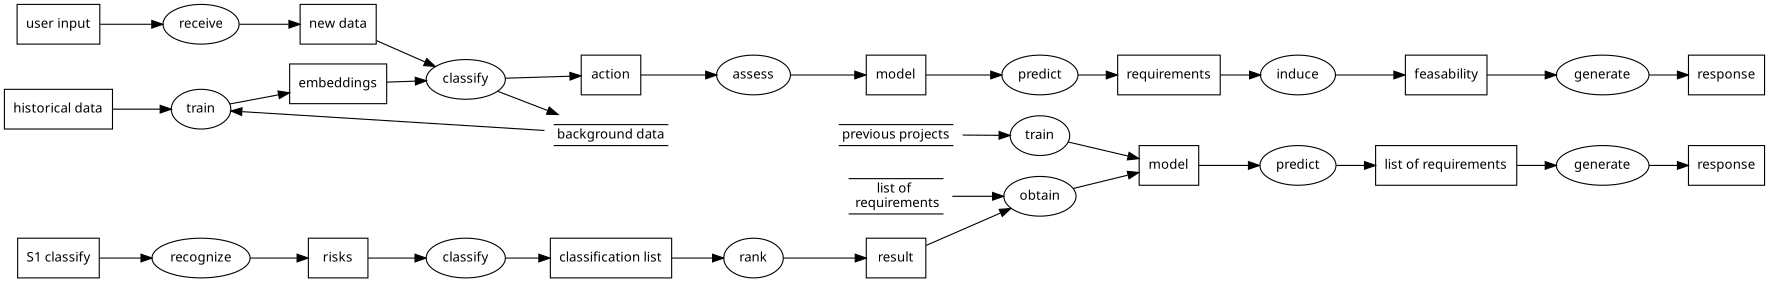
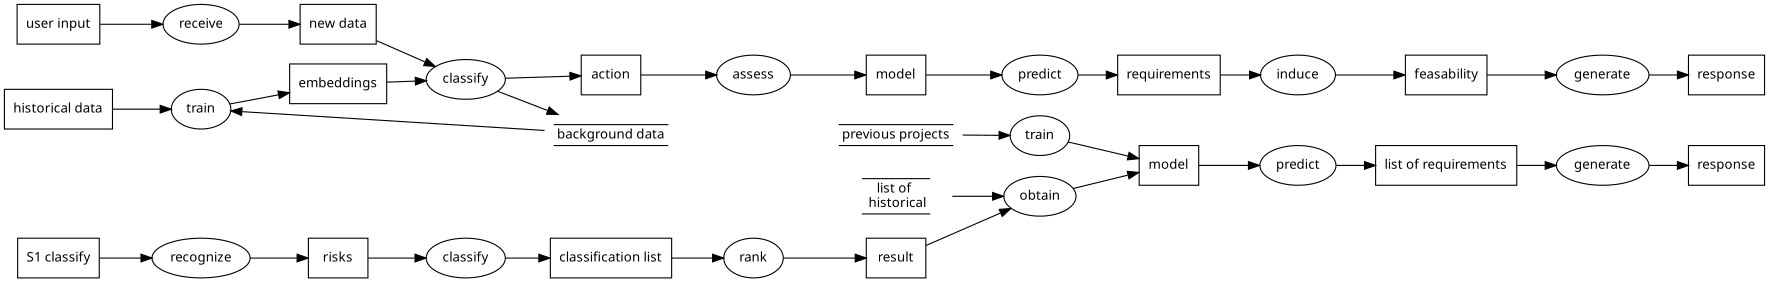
(896, 203) -> (896, 203)
